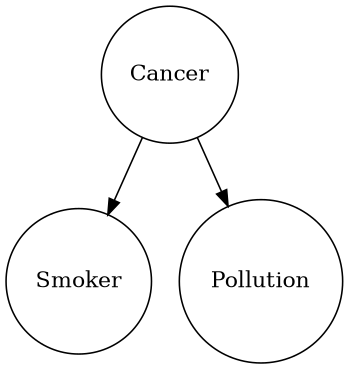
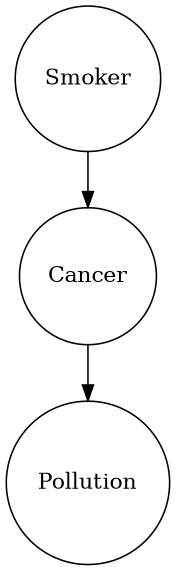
(128, 169) -> (88, 171)
